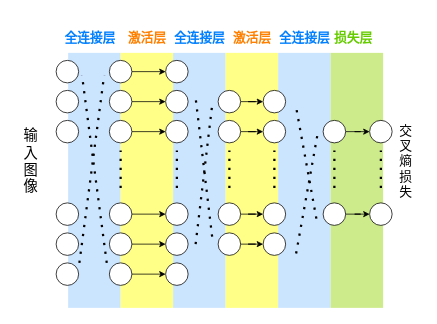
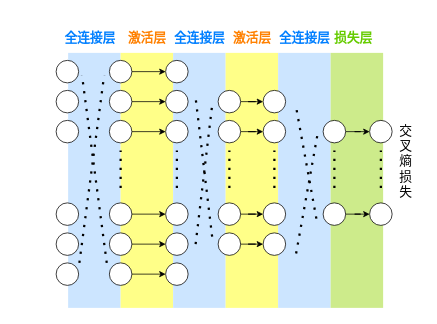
(30, 162) -> none
